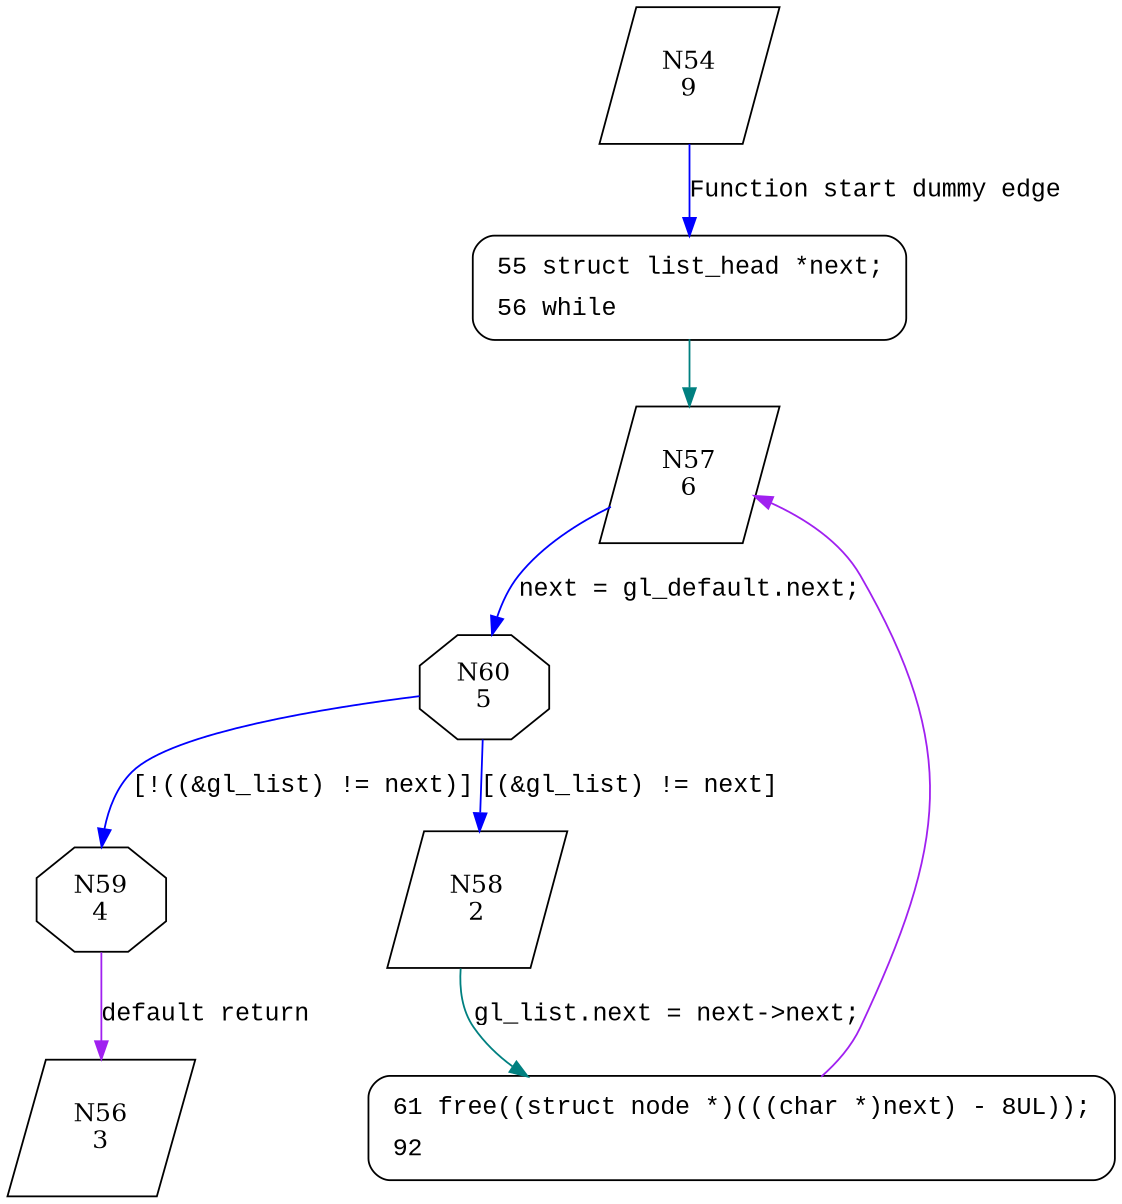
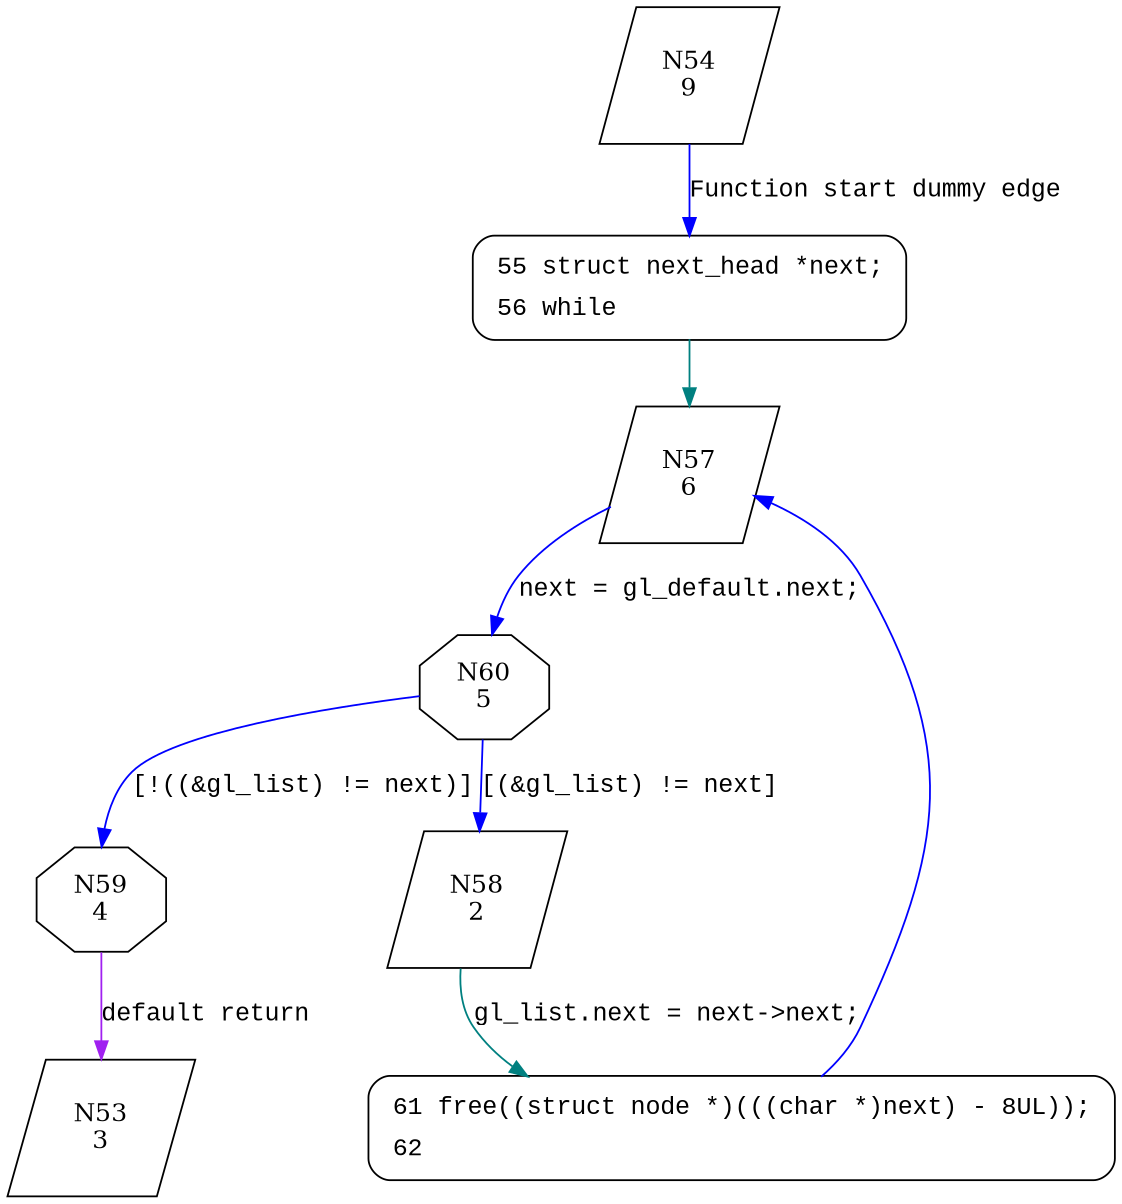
(713, 266) -> (713, 266)
(928, 774) -> (928, 774)
(101, 1128) -> (101, 1128)
(408, 1148) -> (408, 1148)
